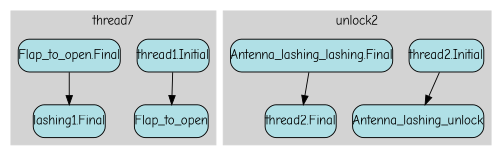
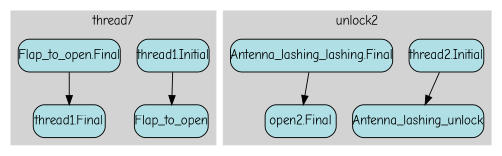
(69, 121) -> (69, 121)
(301, 121) -> (301, 121)
